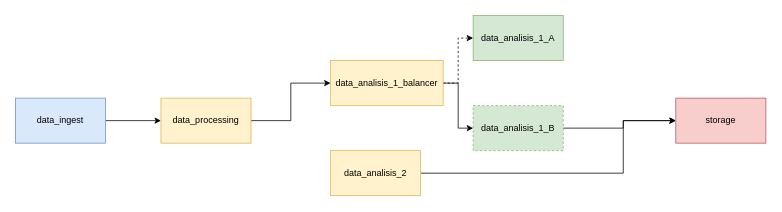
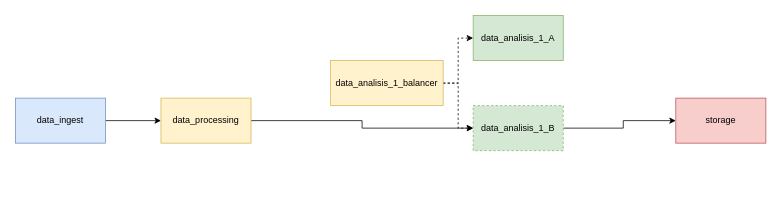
(291, 102) -> (368, 128)
(458, 104) -> (458, 104)
(375, 173) -> none
(544, 173) -> none
